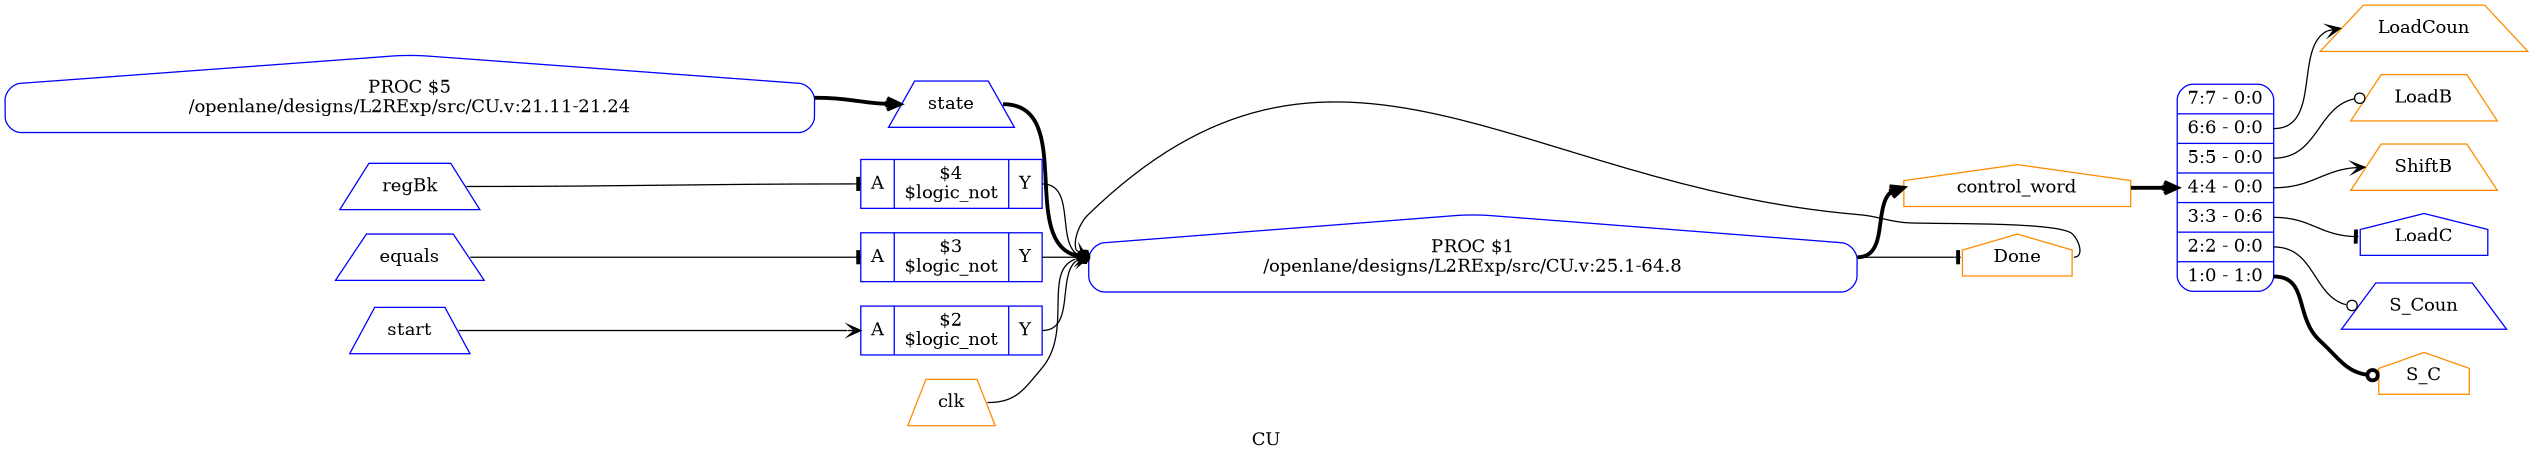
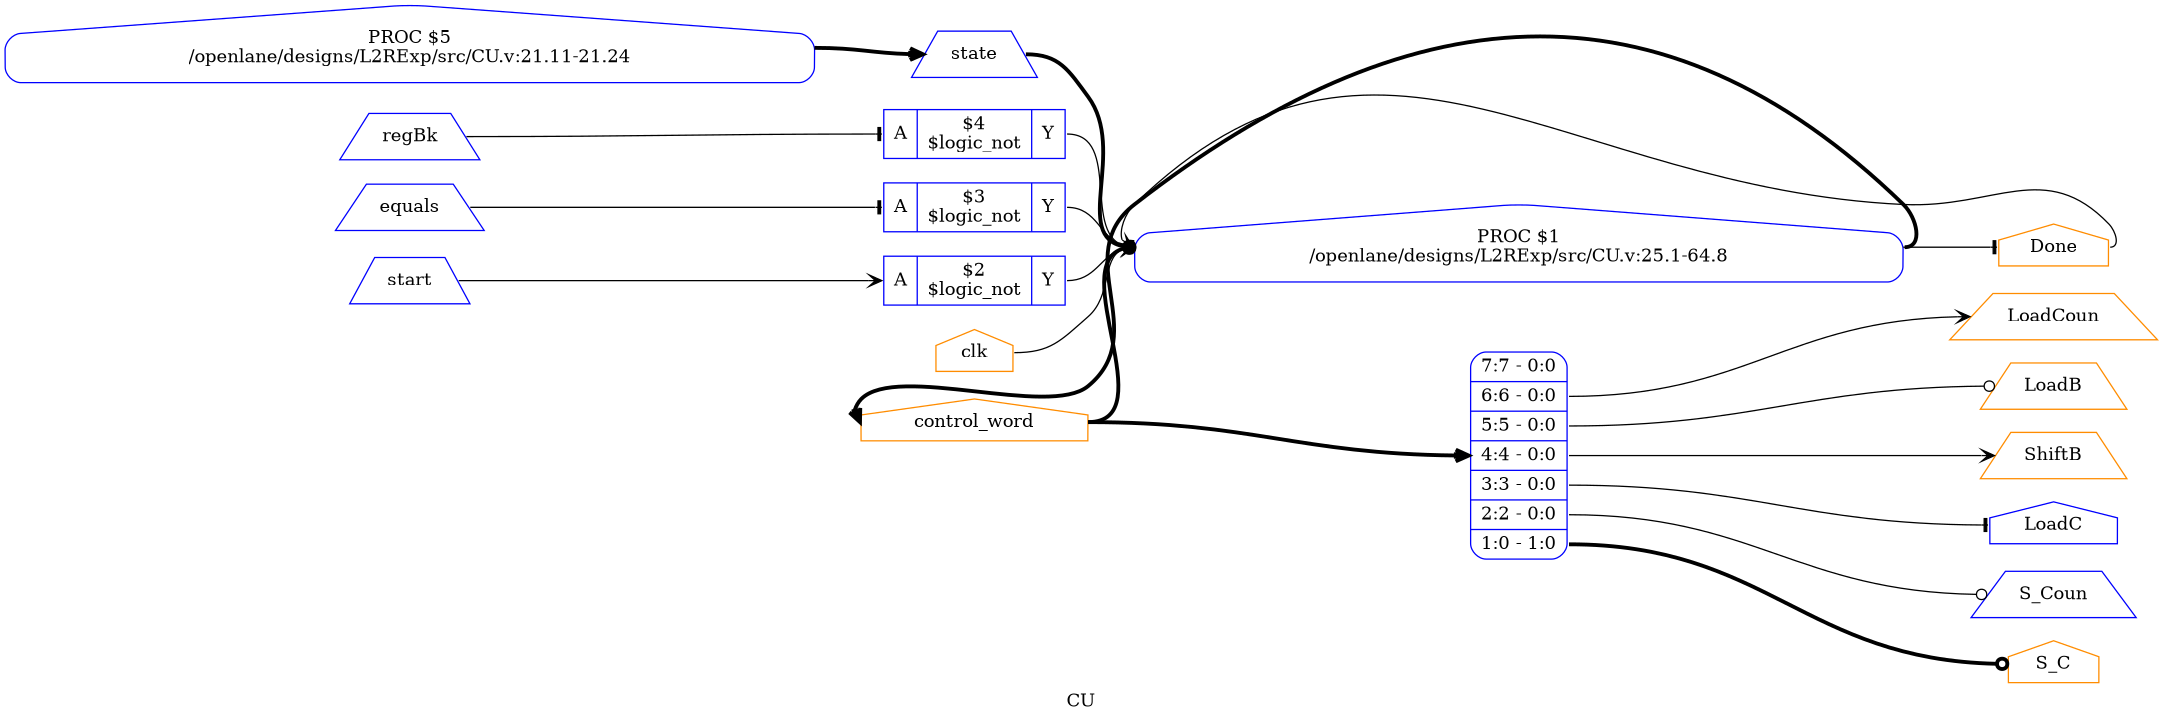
(2225, 217) -> (1519, 484)
none -> (1116, 364)
(951, 403) -> (974, 353)
